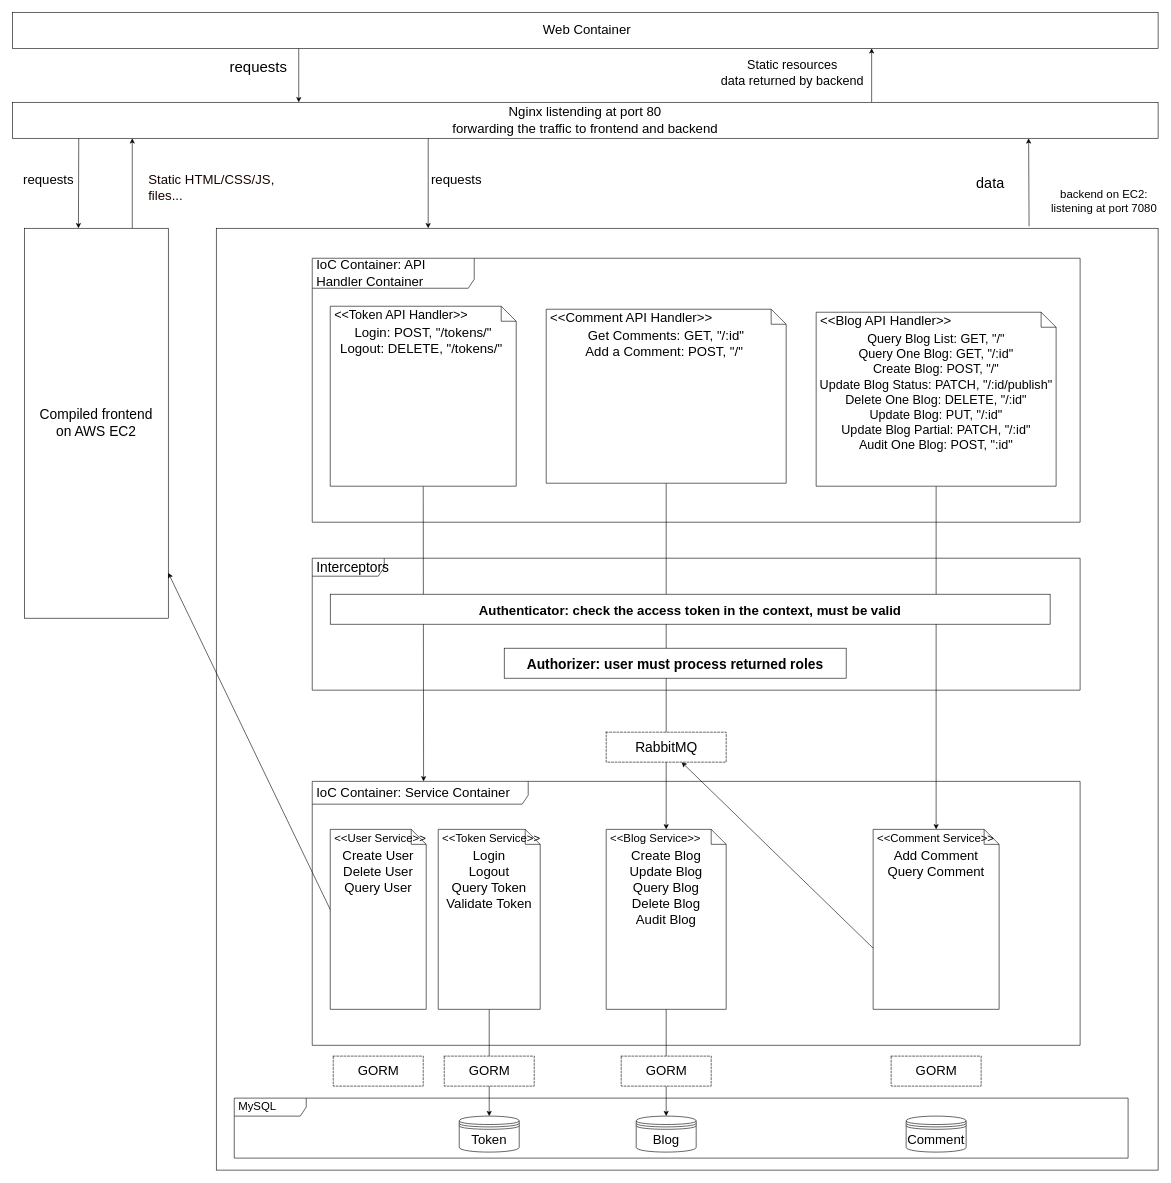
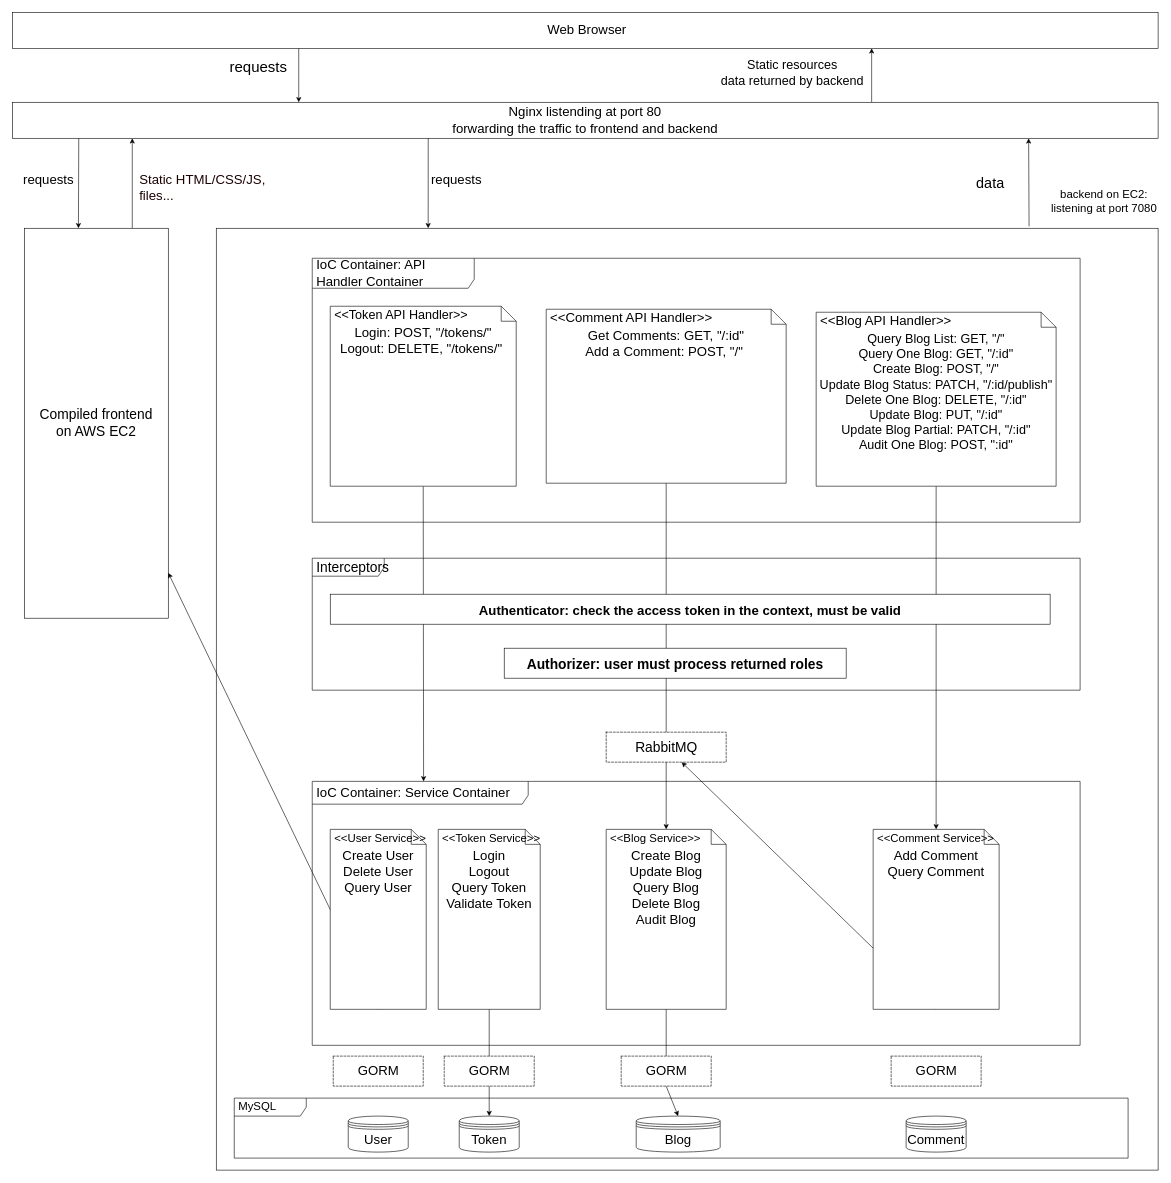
(585, 30) -> (585, 30)
(228, 183) -> (219, 183)
none -> (378, 1134)
(666, 1134) -> (678, 1134)
